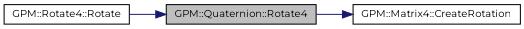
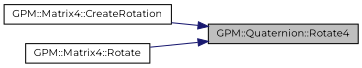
(67, 14) -> (88, 53)
(329, 14) -> (185, 24)
